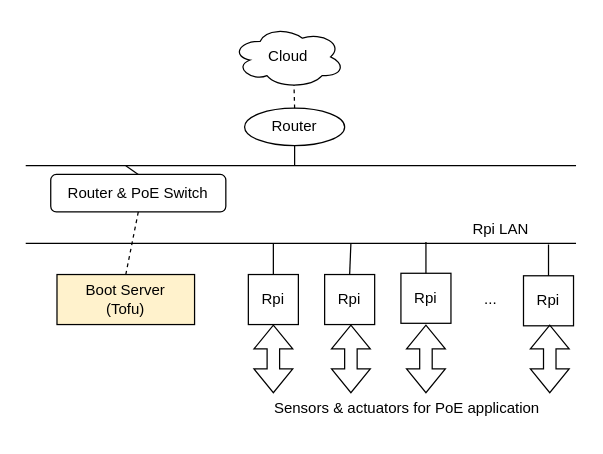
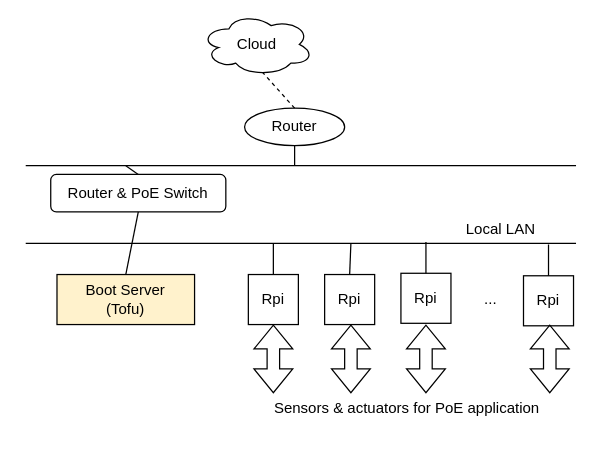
(288, 57) -> (257, 44)
(501, 229) -> (501, 229)
(131, 246) -> (131, 246)
